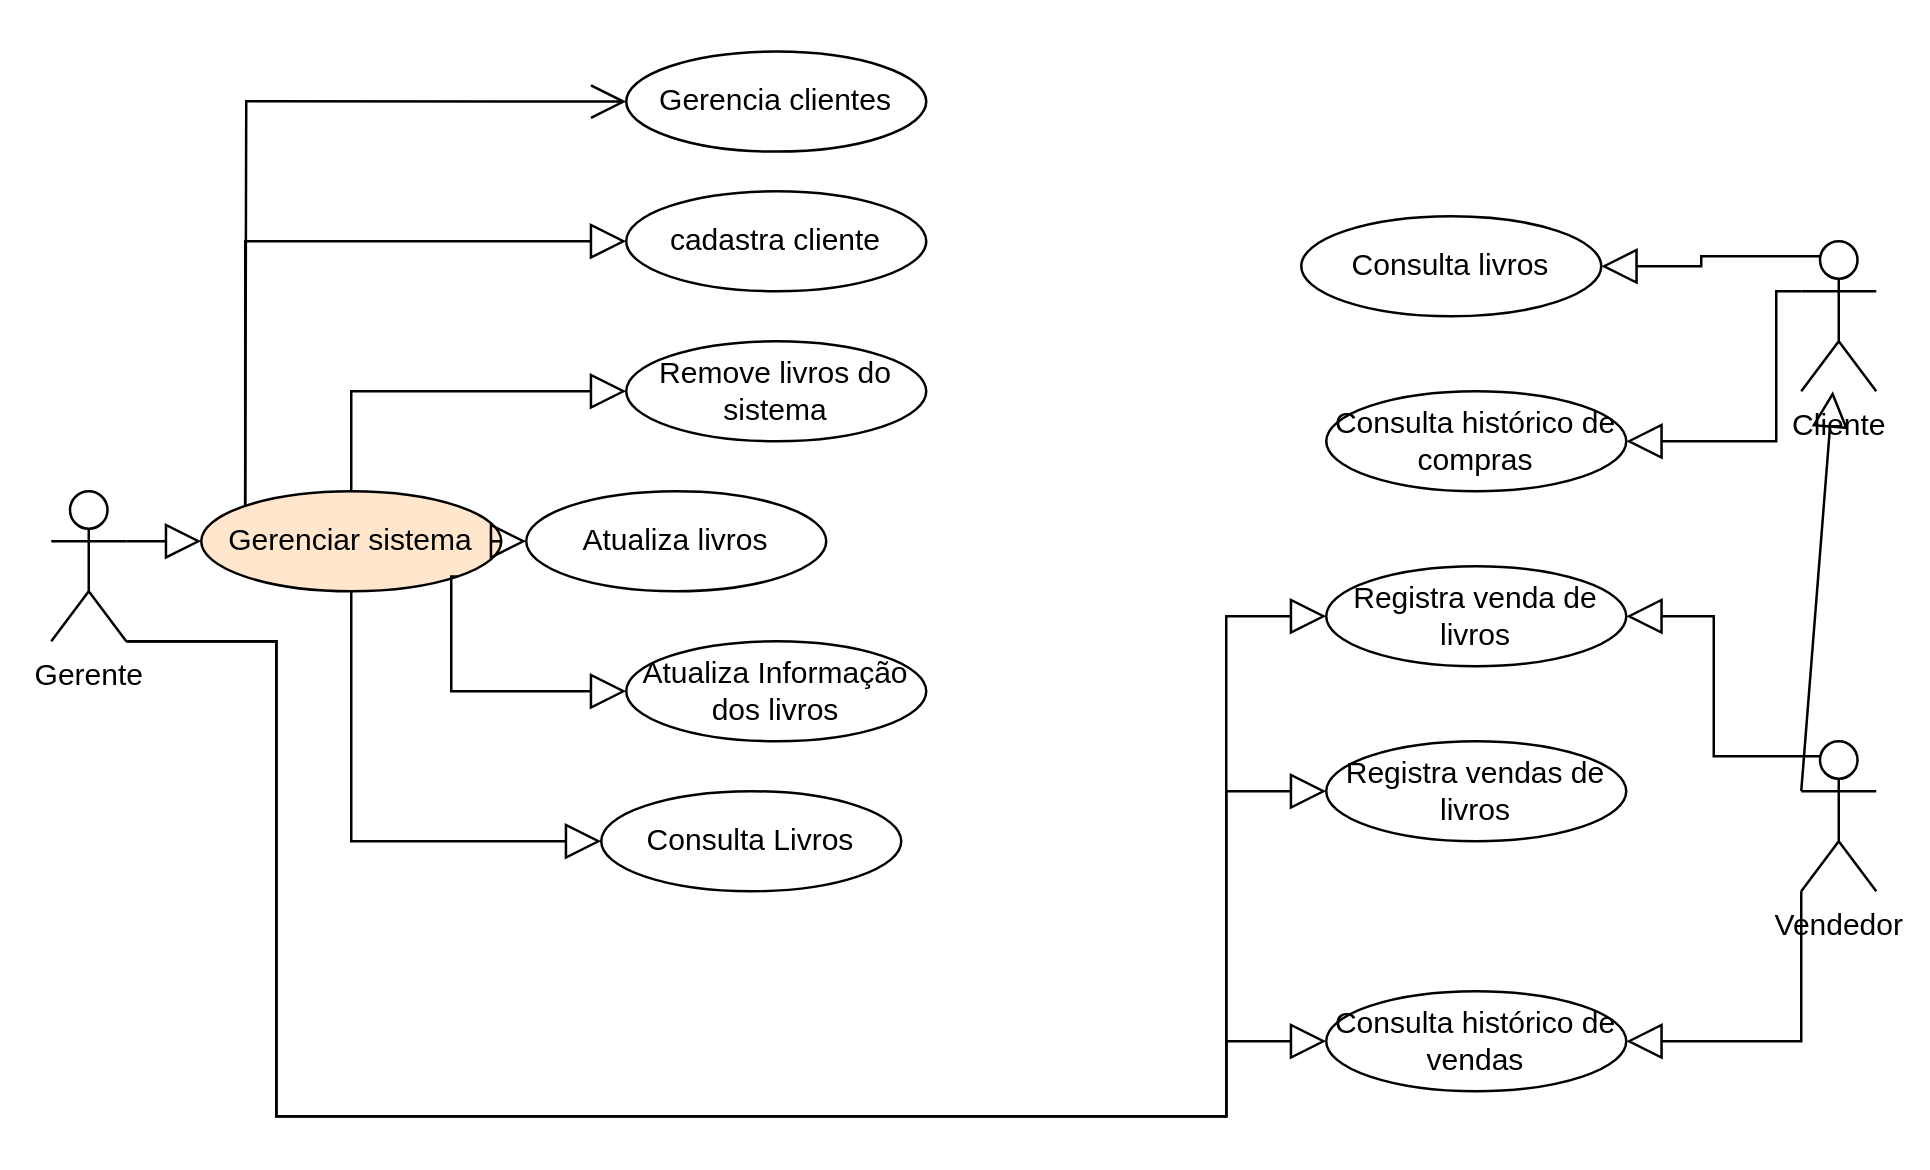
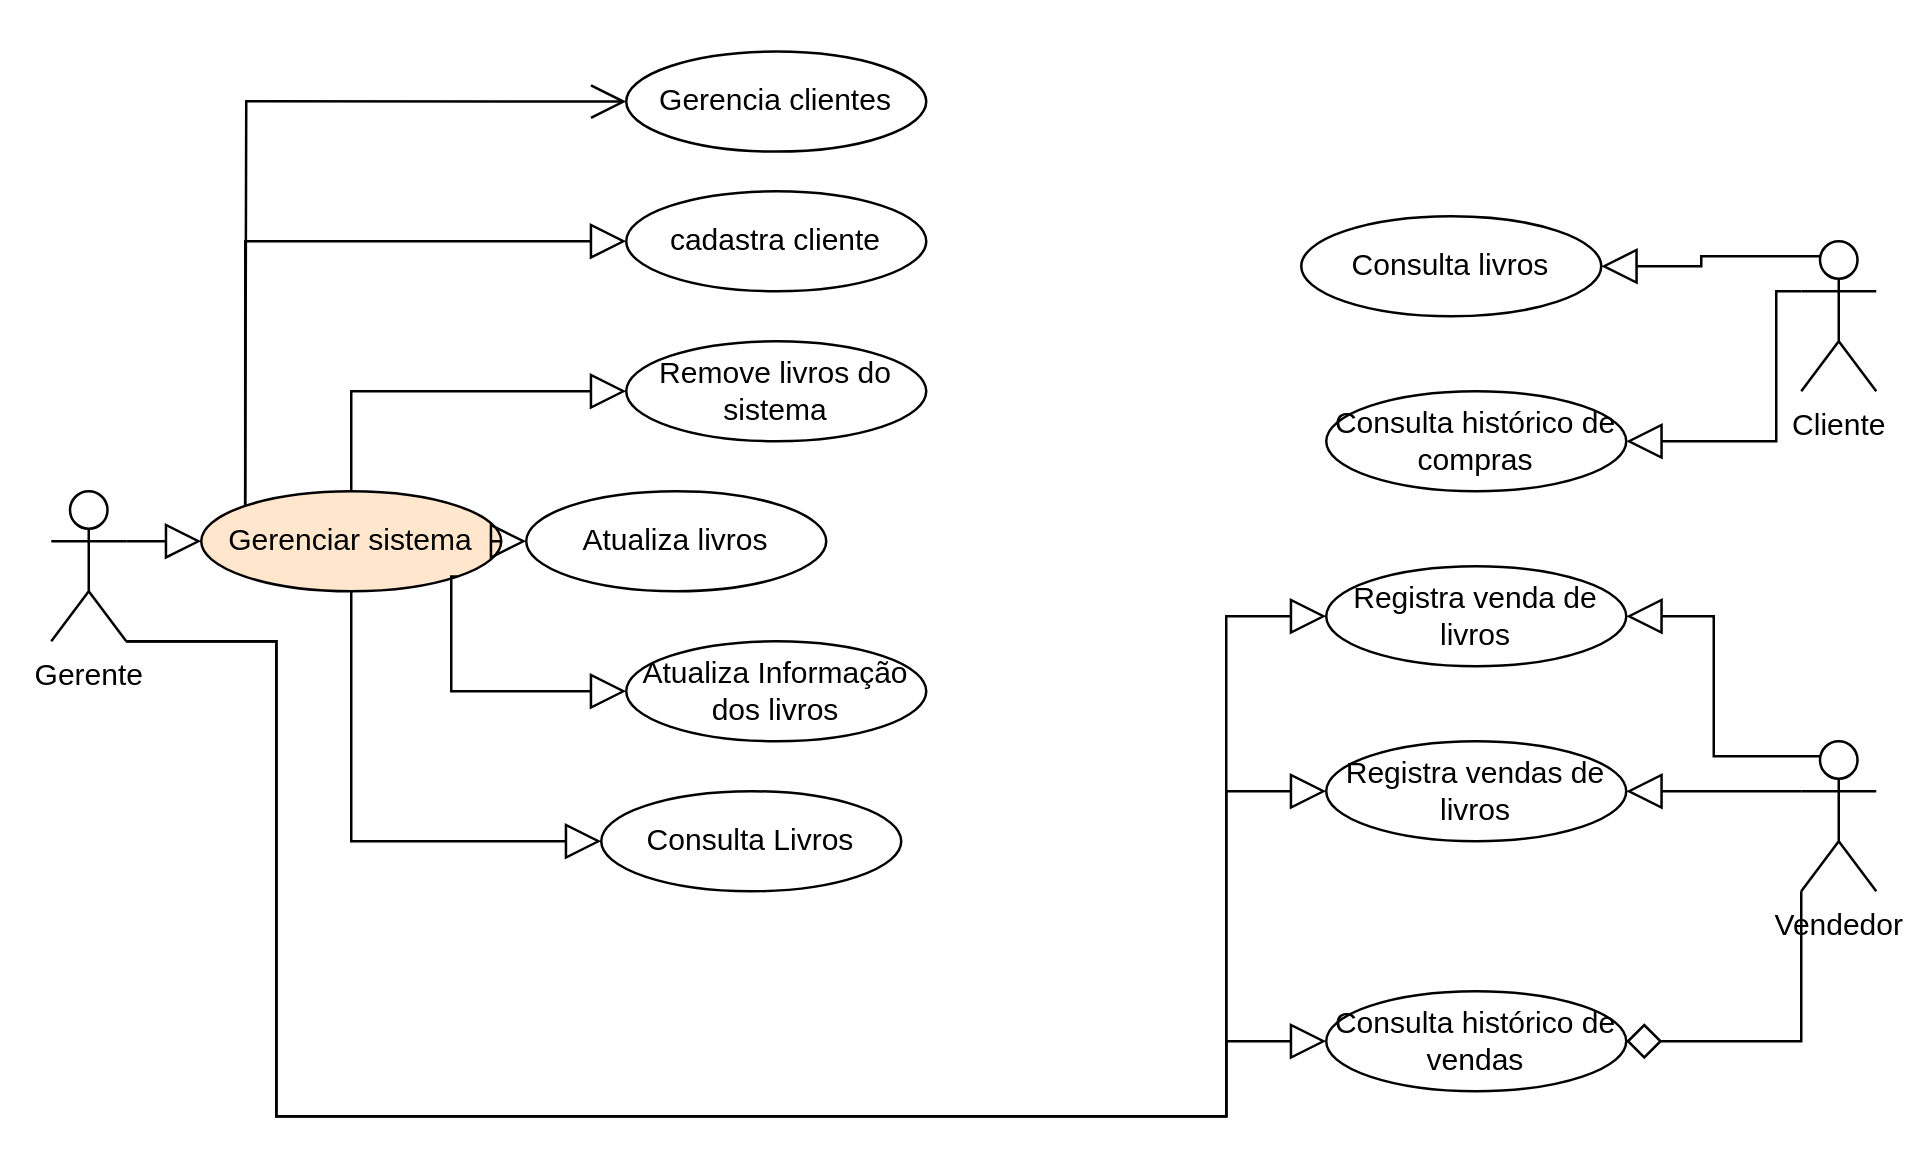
(1817, 589) -> (1731, 791)
(1663, 1041) -> (1663, 1041)
